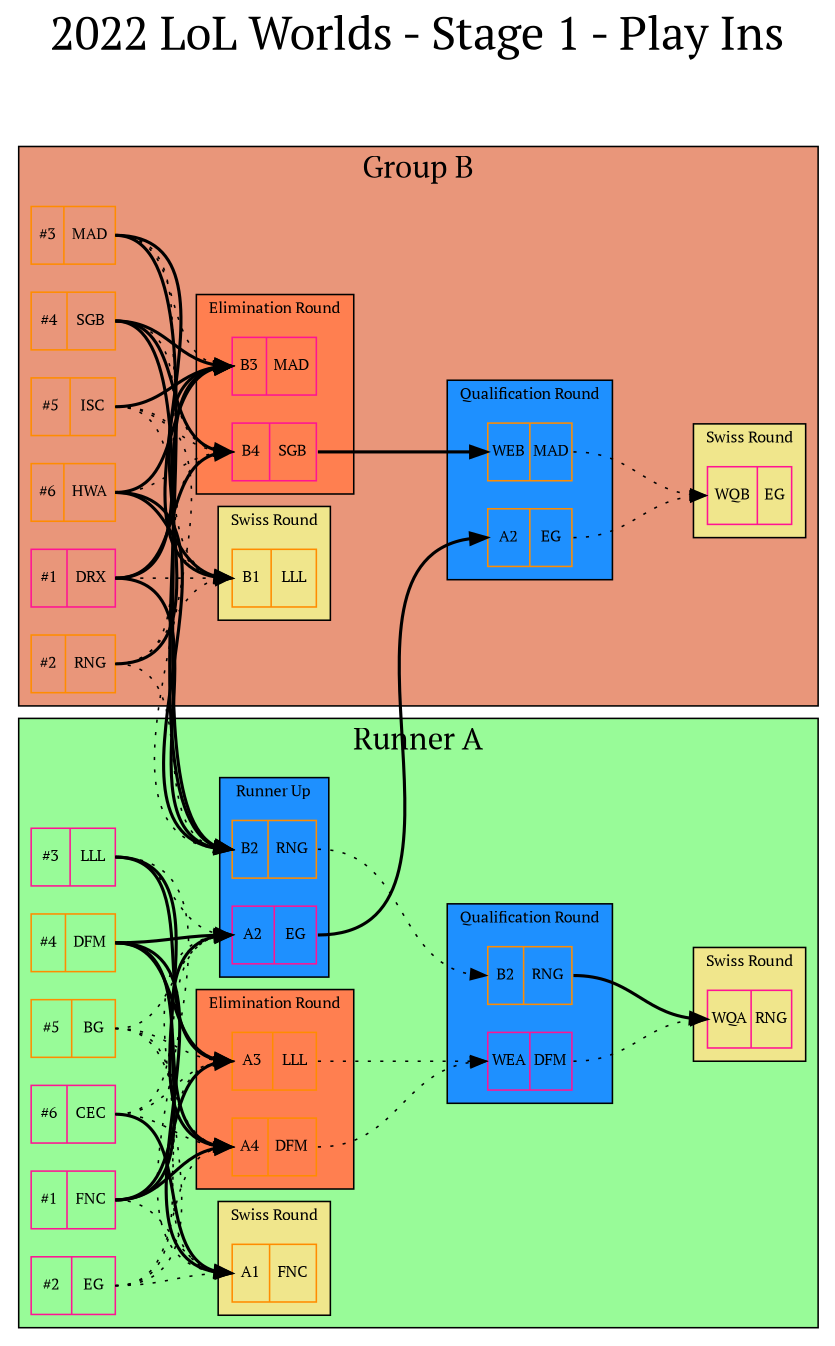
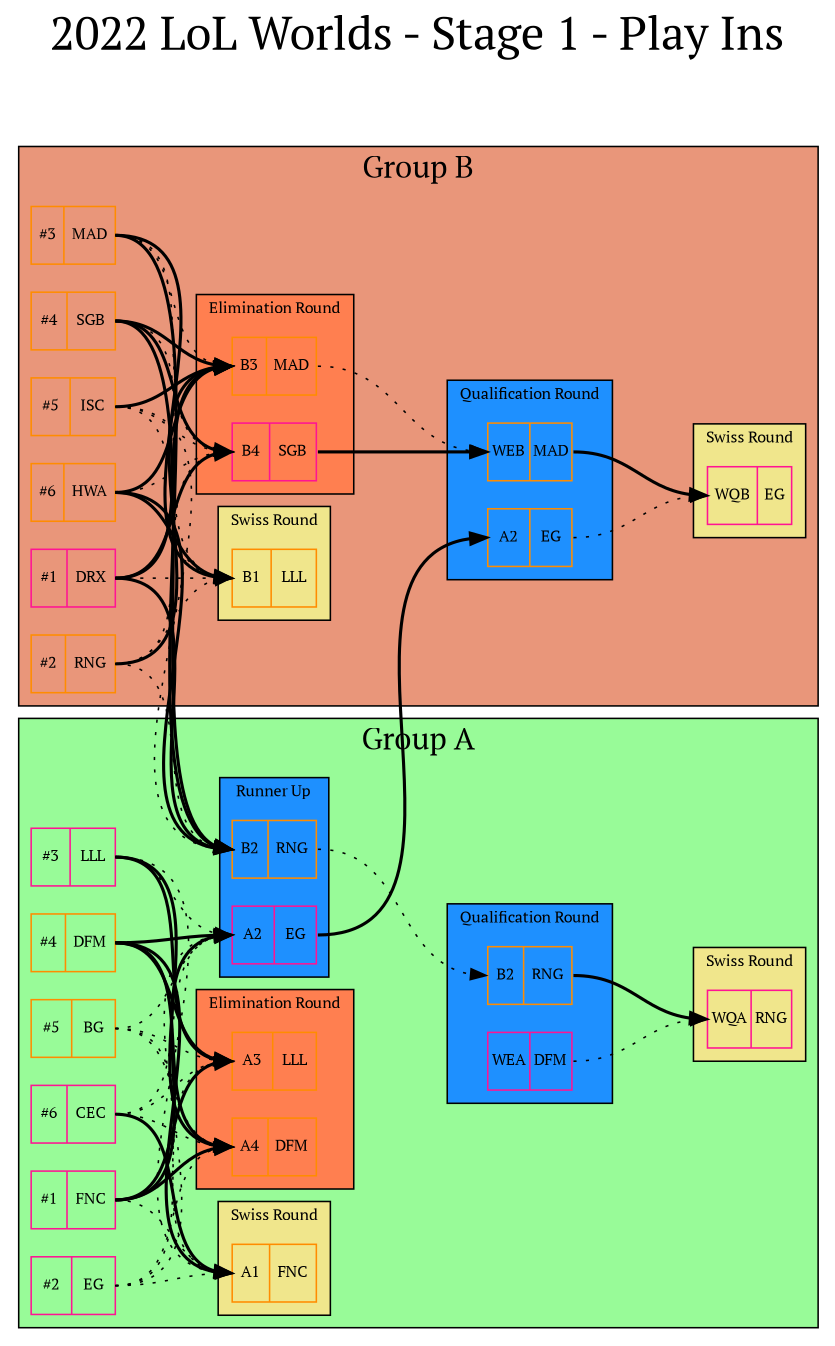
(274, 366) -> (274, 366)
none -> (396, 404)
(633, 470) -> (633, 470)
(418, 742) -> (418, 742)
(394, 1061) -> none
(396, 1110) -> none
